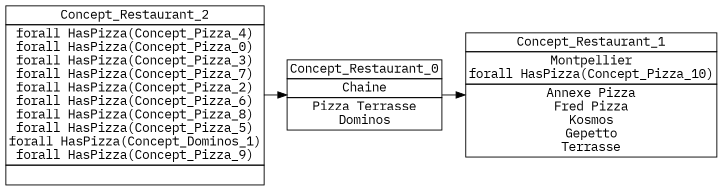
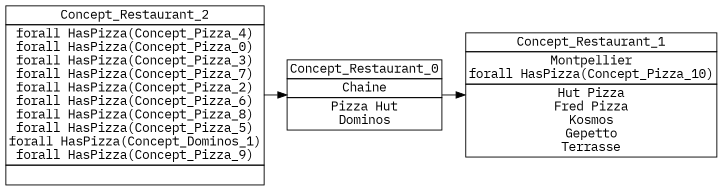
(591, 93) -> (591, 93)
(364, 107) -> (364, 107)
